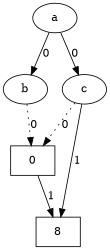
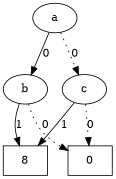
(68, 50) -> (68, 50)
(44, 192) -> (15, 121)
